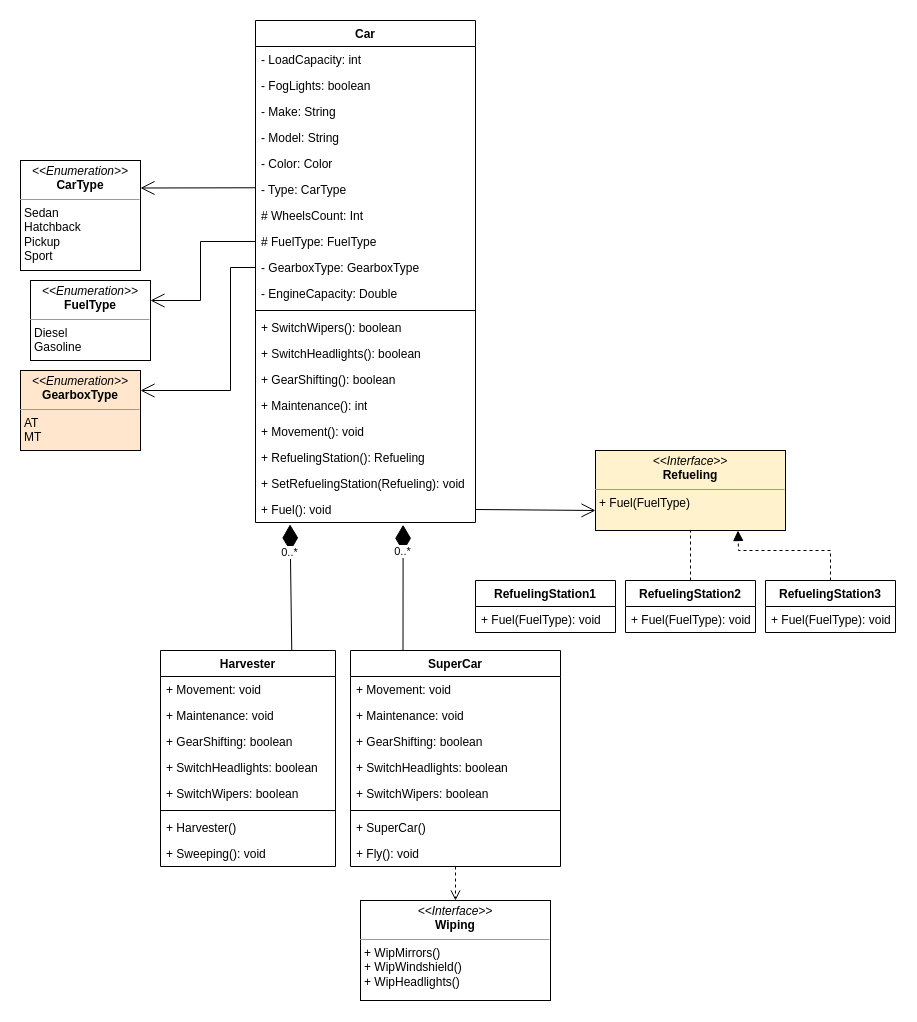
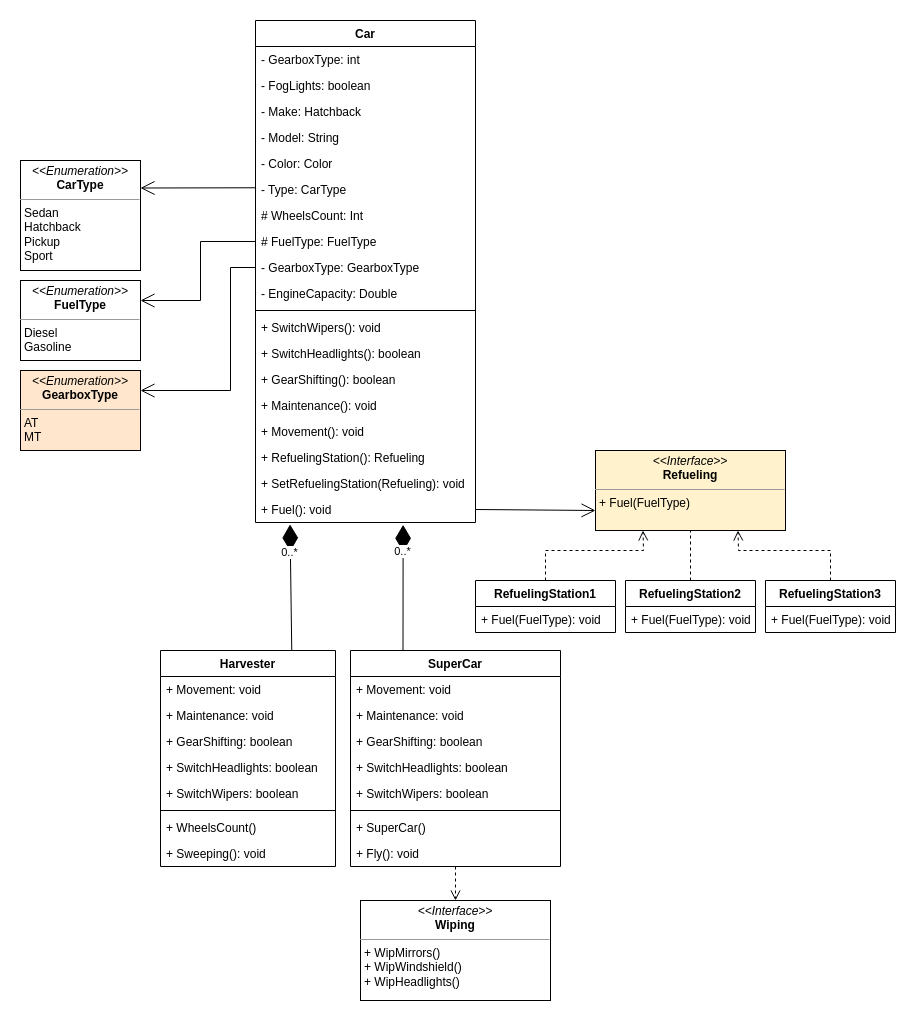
(318, 61) -> (316, 61)
(302, 113) -> (314, 113)
(91, 321) -> (81, 321)
(336, 329) -> (326, 329)
(321, 407) -> (324, 407)
(738, 542) -> (738, 538)
none -> (588, 551)
(210, 828) -> (215, 828)
